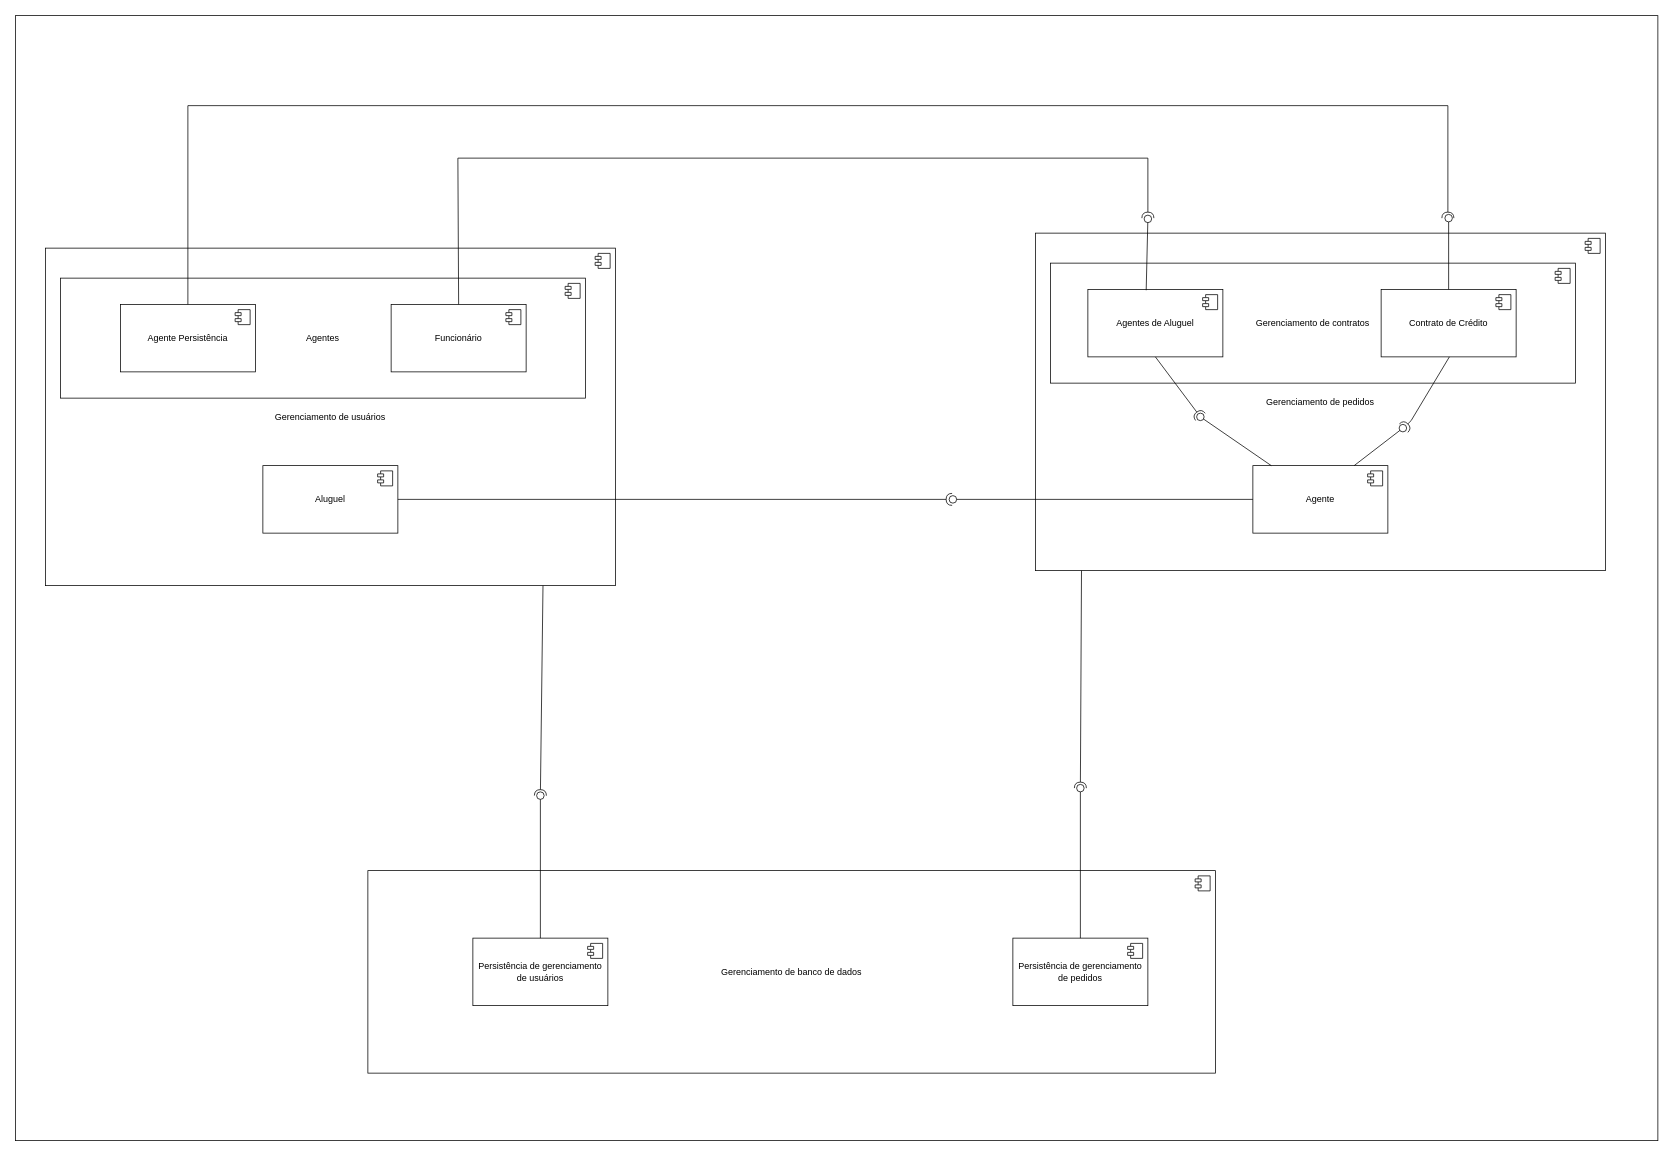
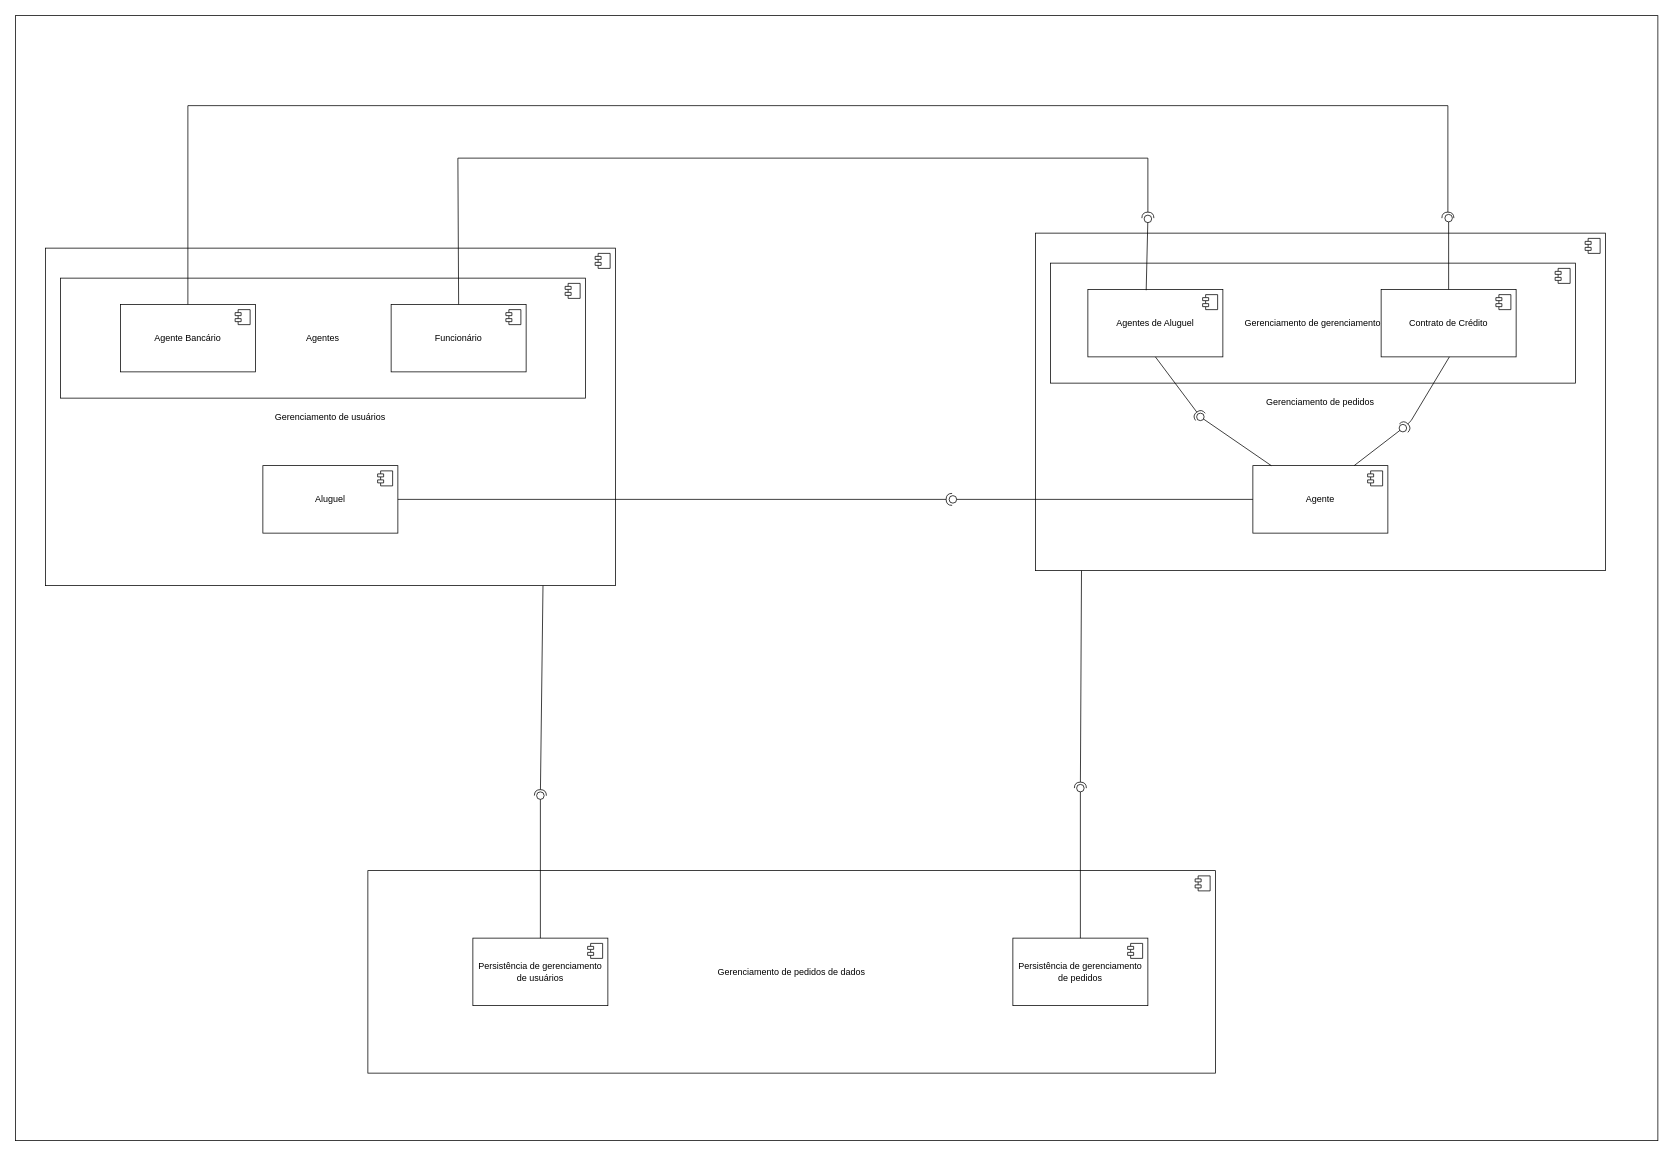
(1313, 323) -> (1313, 323)
(188, 338) -> (188, 338)
(792, 972) -> (792, 972)
